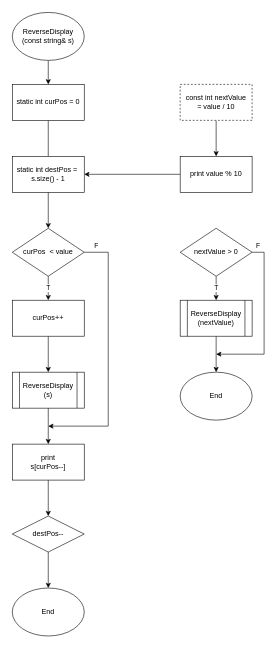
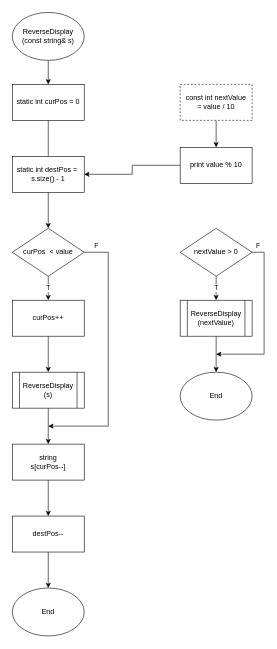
(216, 174) -> (216, 165)
(48, 462) -> (48, 462)
(48, 534) -> (48, 534)
